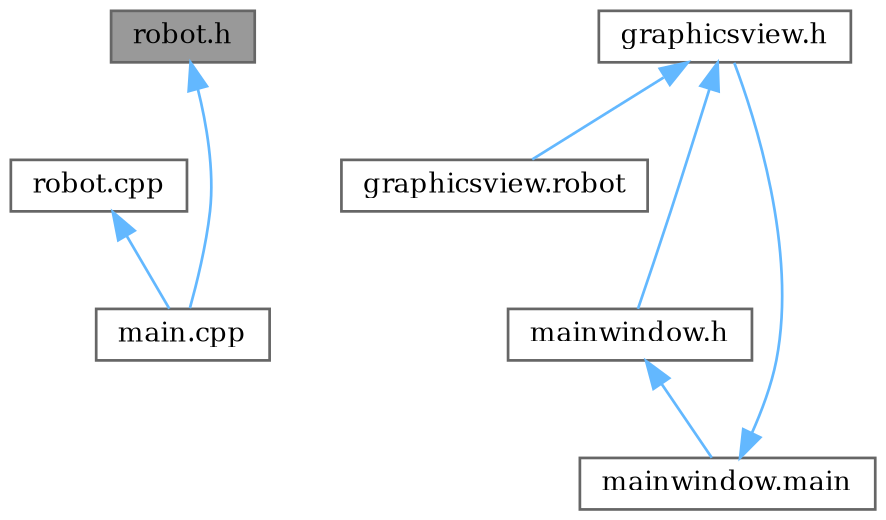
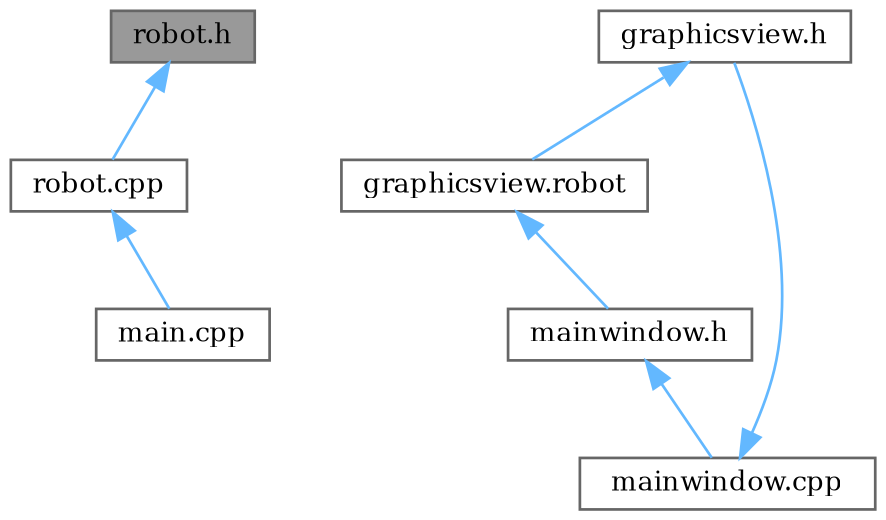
(211, 199) -> (134, 123)
(675, 199) -> (572, 271)
(728, 484) -> (728, 484)
